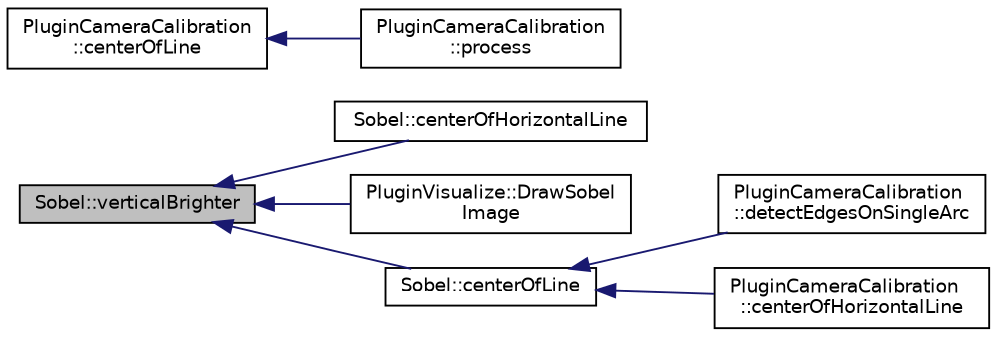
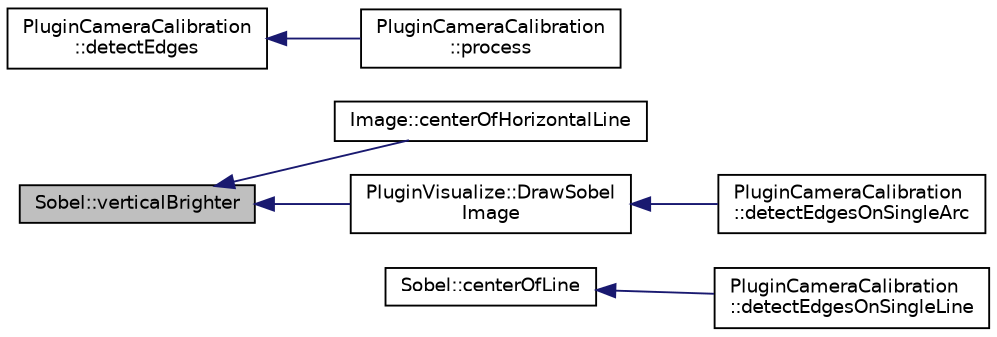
(137, 39) -> (137, 39)
(491, 121) -> (491, 121)
(322, 248) -> none
(658, 248) -> (684, 204)
(852, 298) -> (852, 298)
